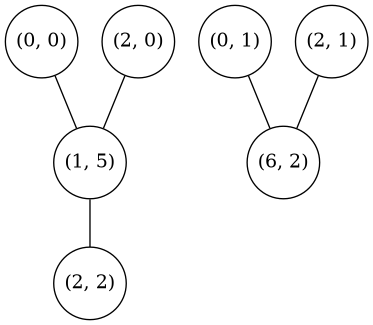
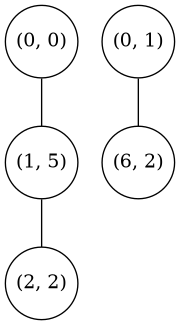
(138, 42) -> none
(332, 42) -> none
